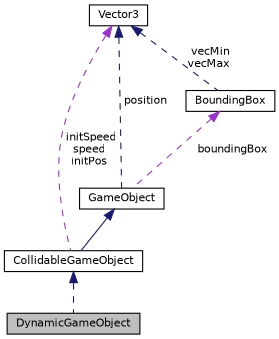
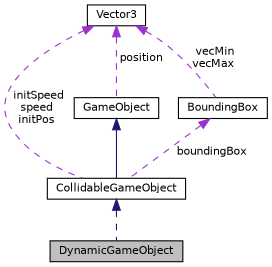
(179, 62) -> (184, 61)
(120, 113) -> (116, 67)
(172, 153) -> (165, 152)
